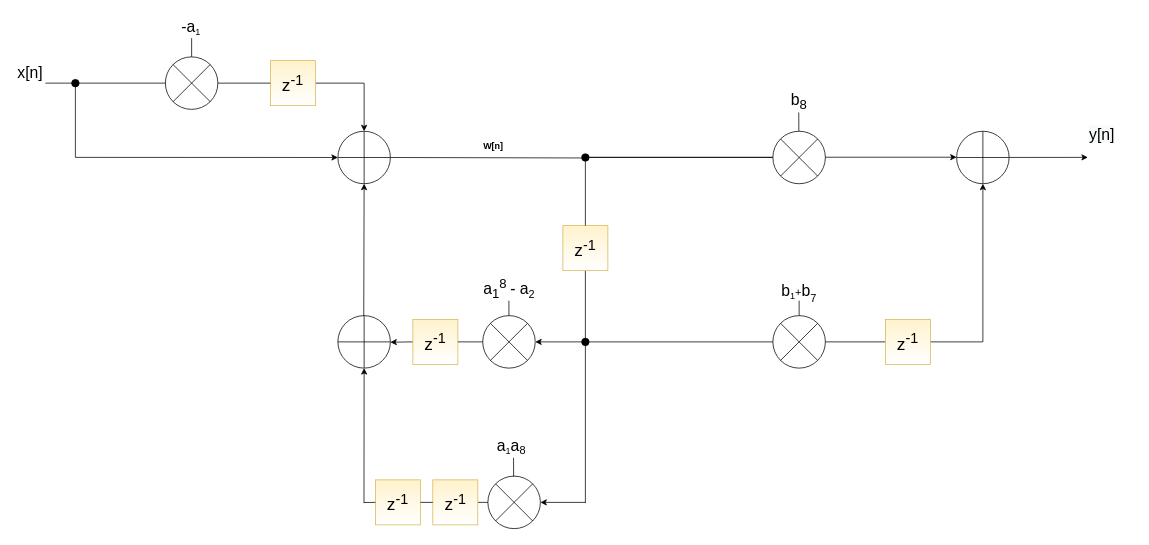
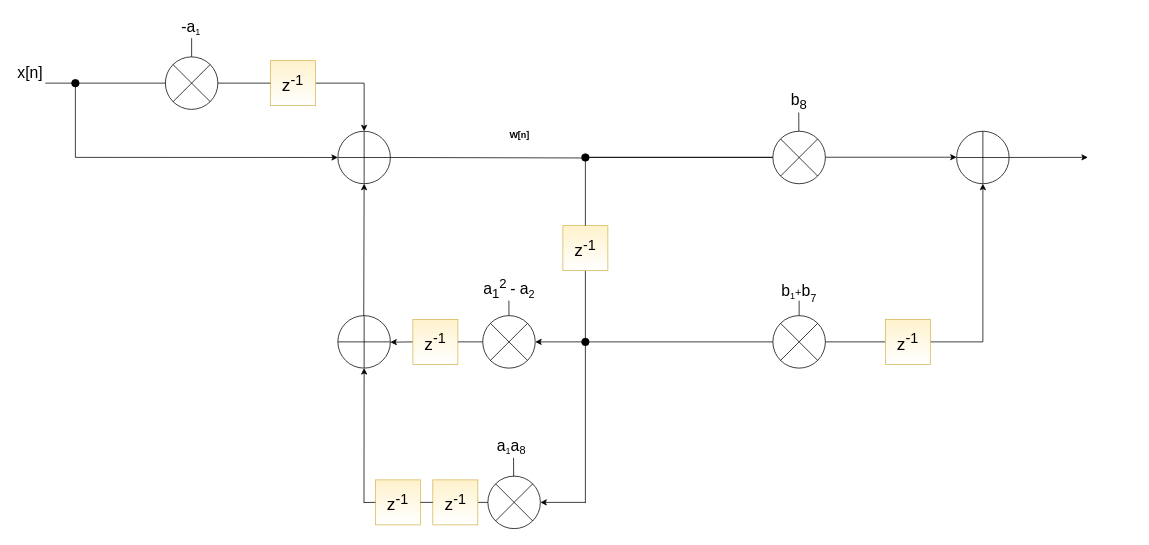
(1110, 131) -> none
(493, 146) -> (519, 135)
(509, 289) -> (509, 289)
